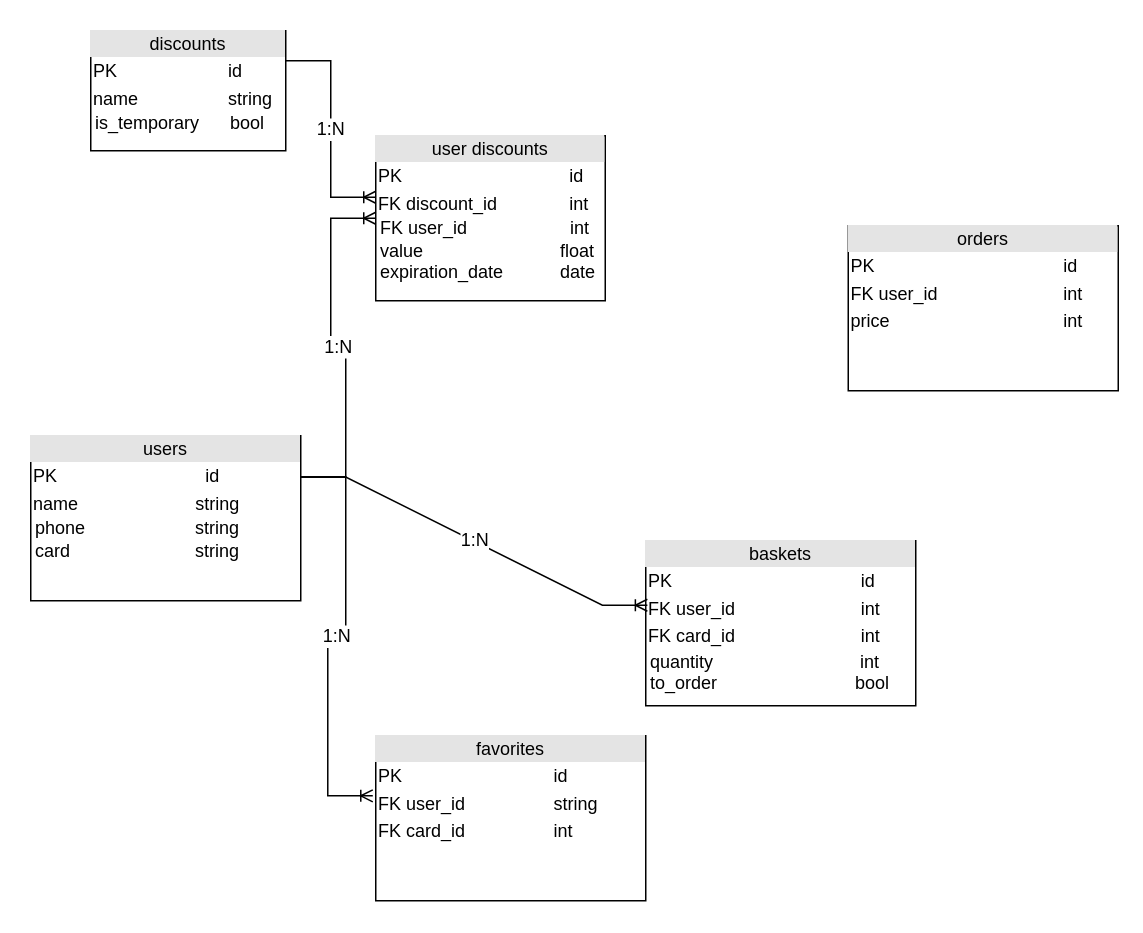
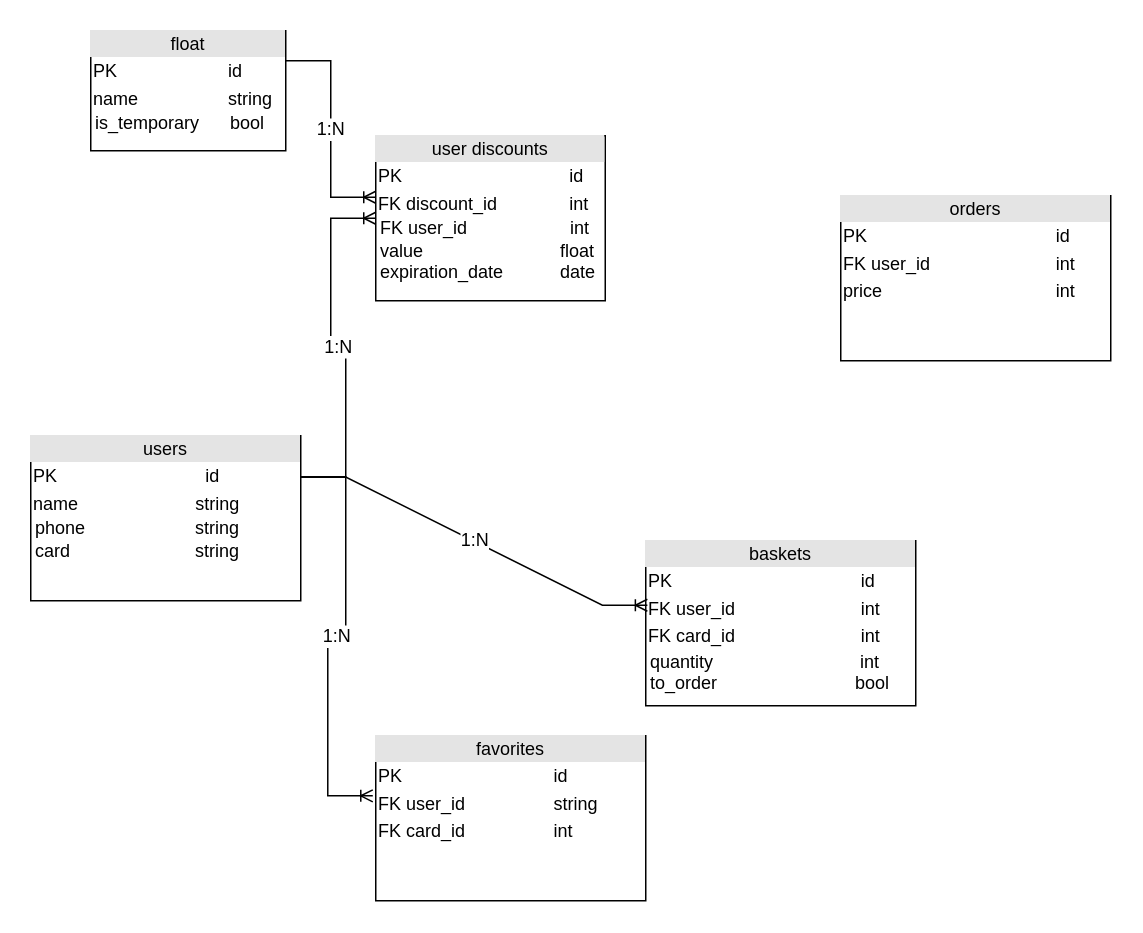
(190, 74) -> (190, 74)
(983, 308) -> (976, 278)
